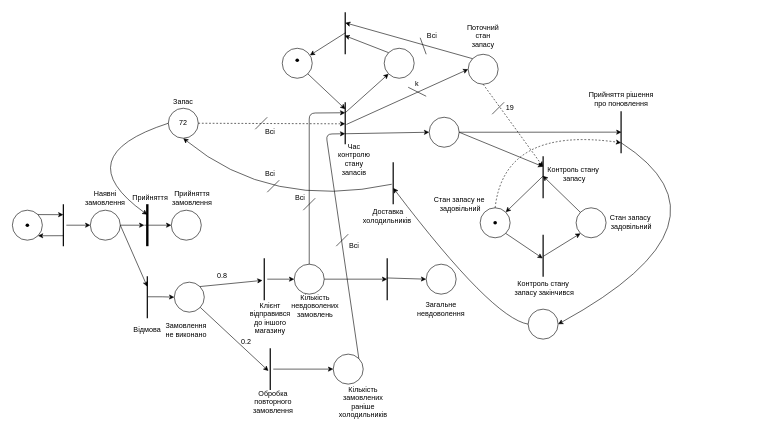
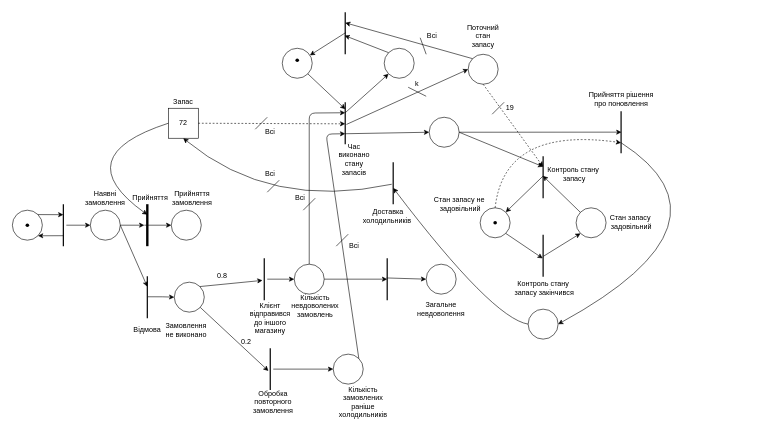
(183, 123) -> (183, 123)
(354, 159) -> (354, 159)
